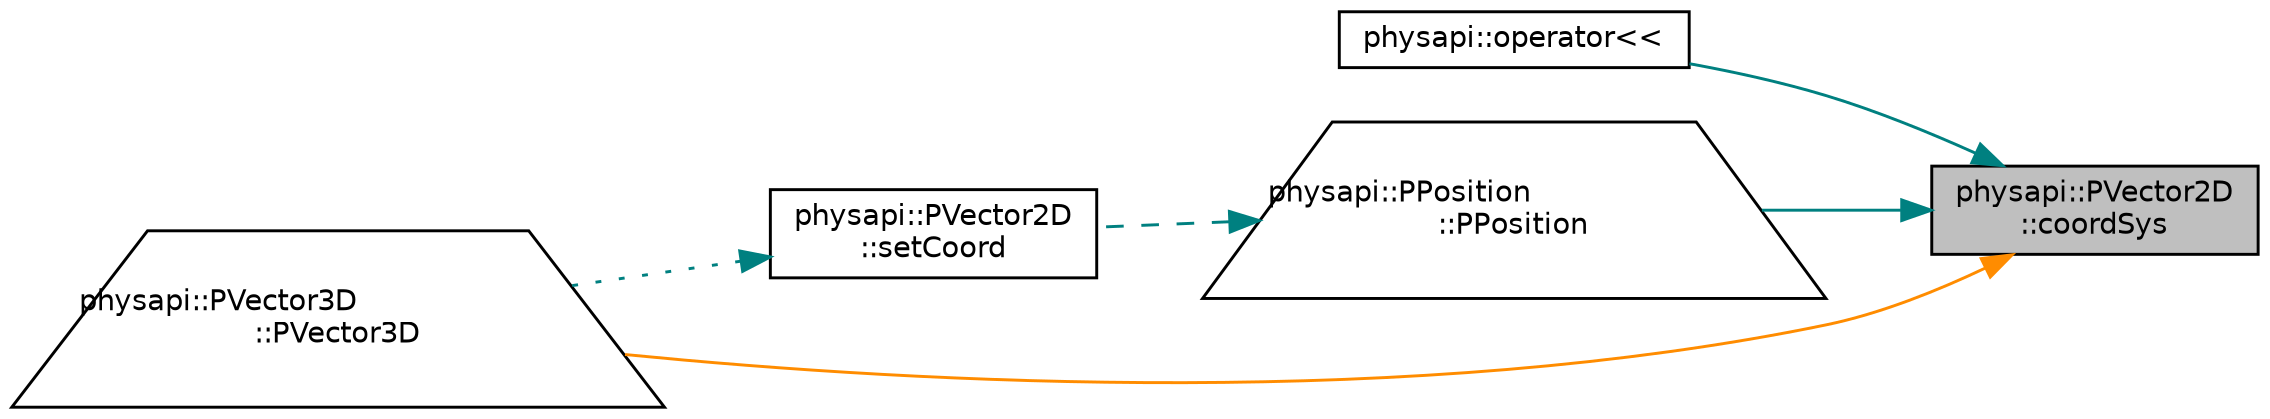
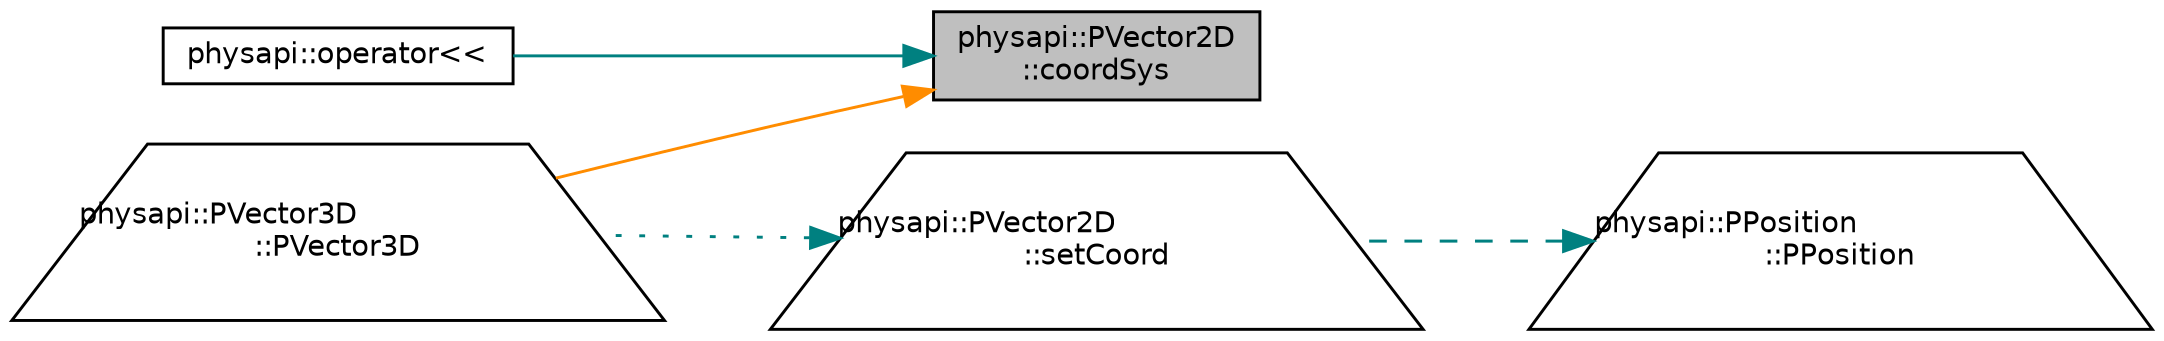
(1831, 210) -> none
(934, 234) -> (1097, 241)
